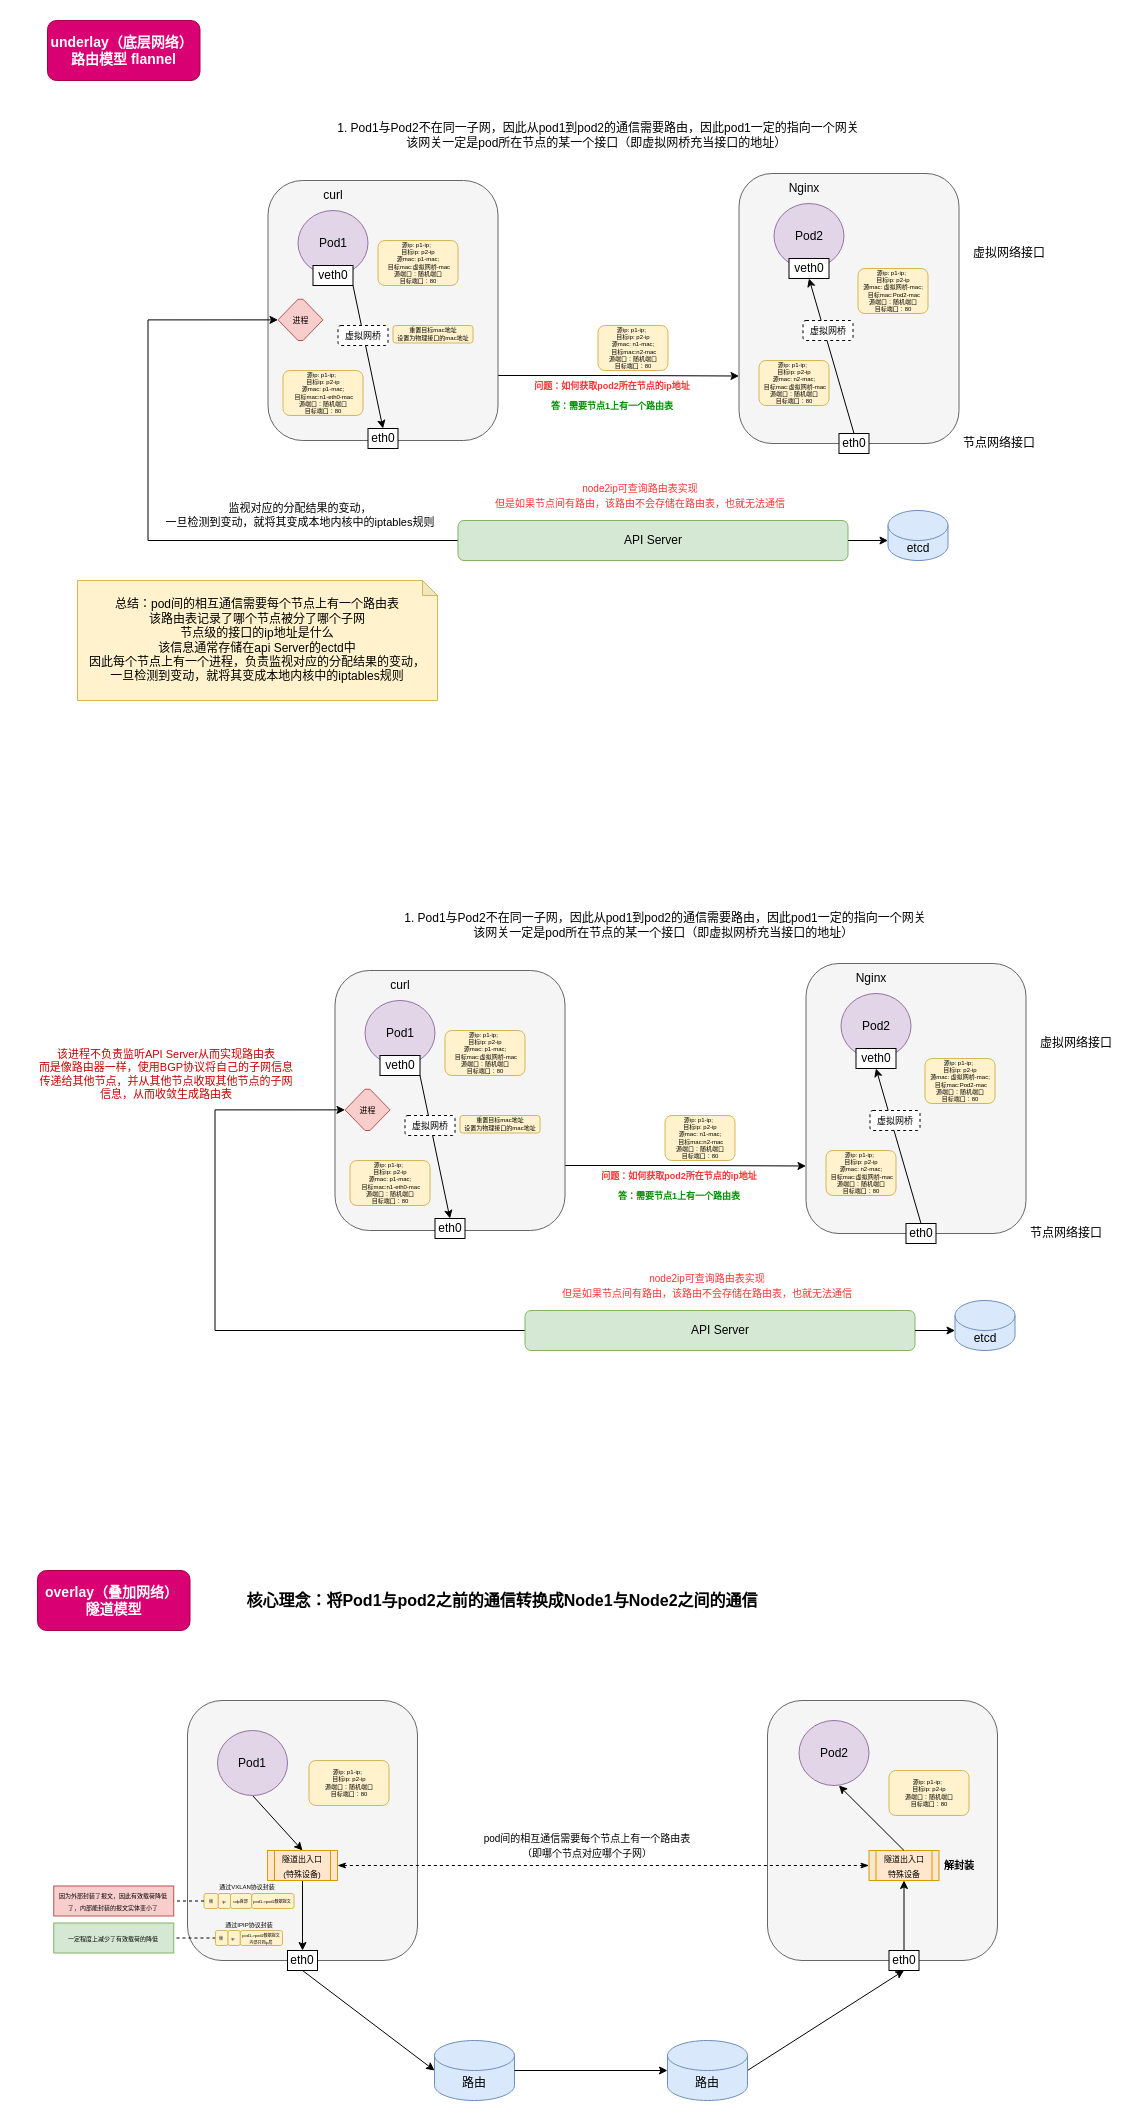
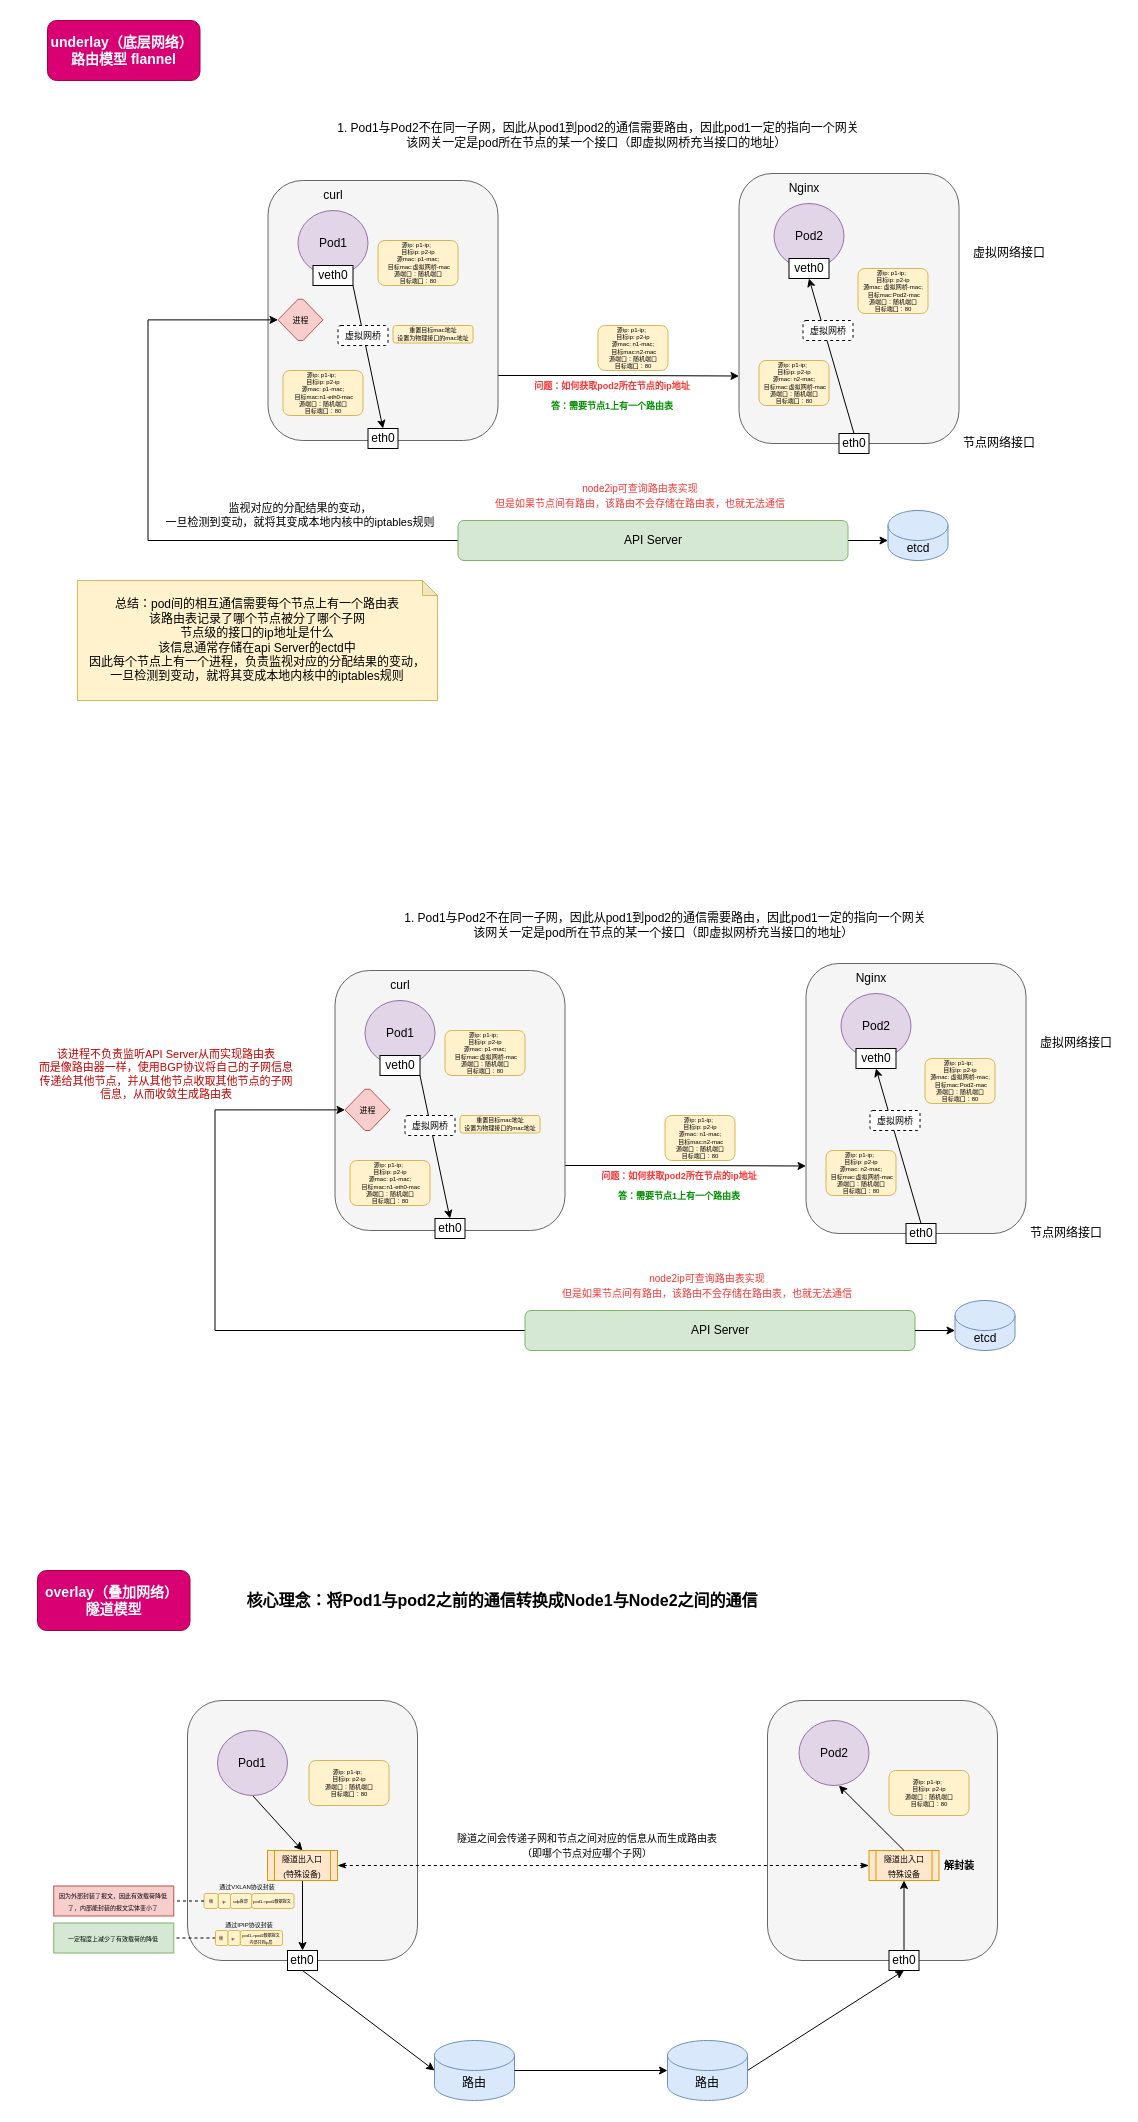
(588, 1846) -> (588, 1846)
